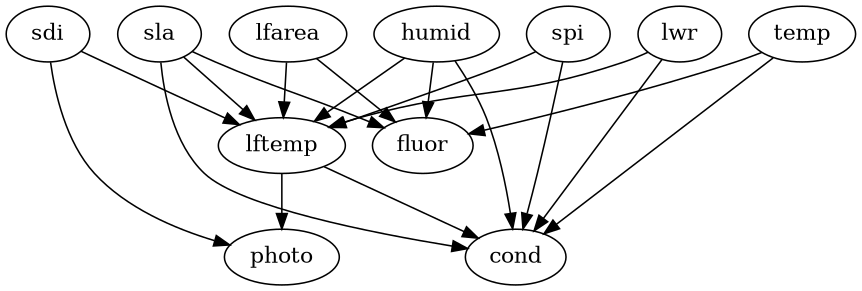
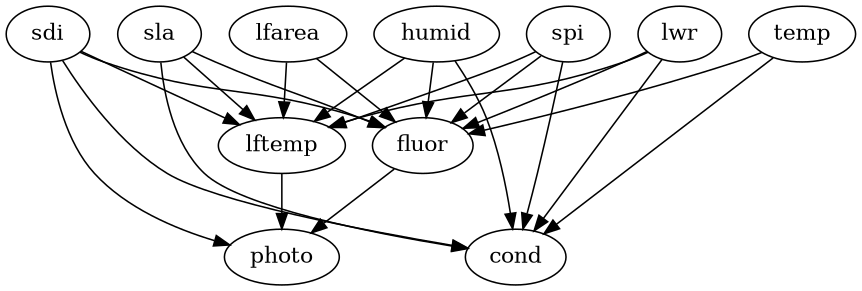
none -> (508, 80)
none -> (239, 92)
none -> (546, 95)
none -> (359, 196)
(394, 199) -> (211, 192)
